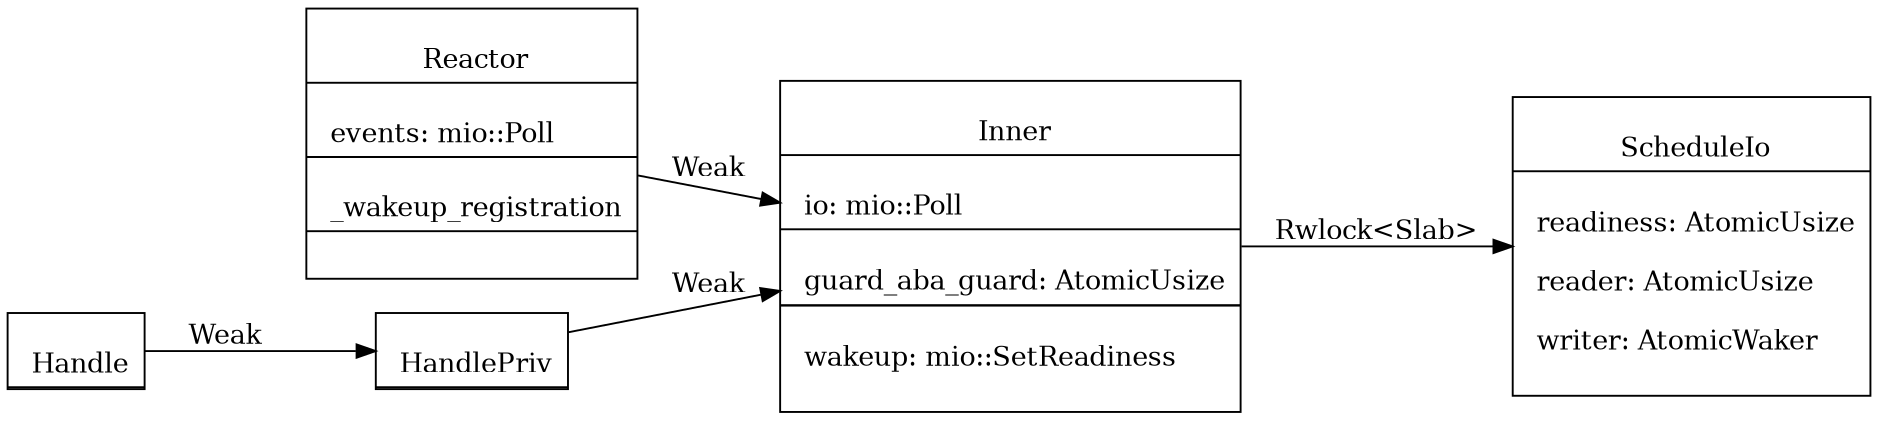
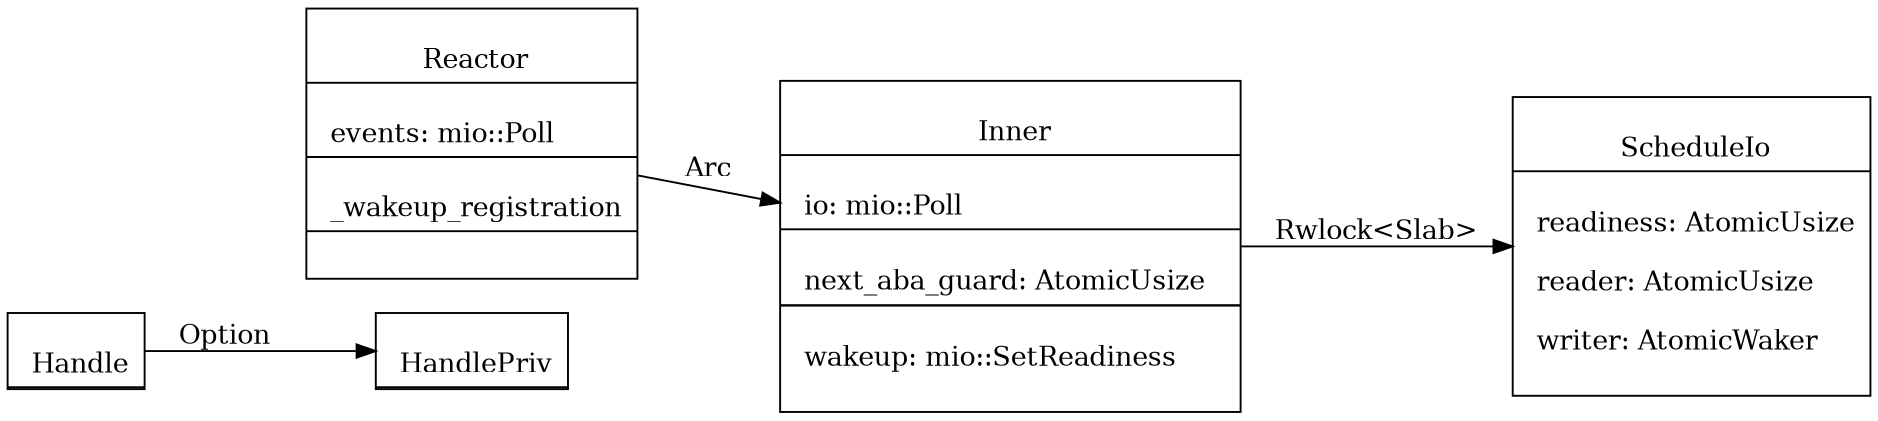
(709, 169) -> (709, 169)
(1010, 282) -> (1001, 282)
(665, 313) -> none
(225, 337) -> (225, 337)
